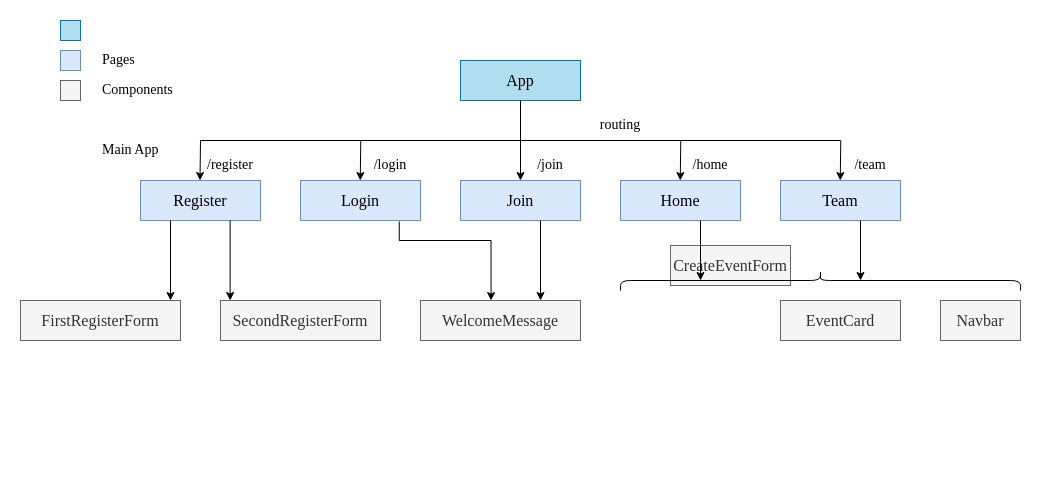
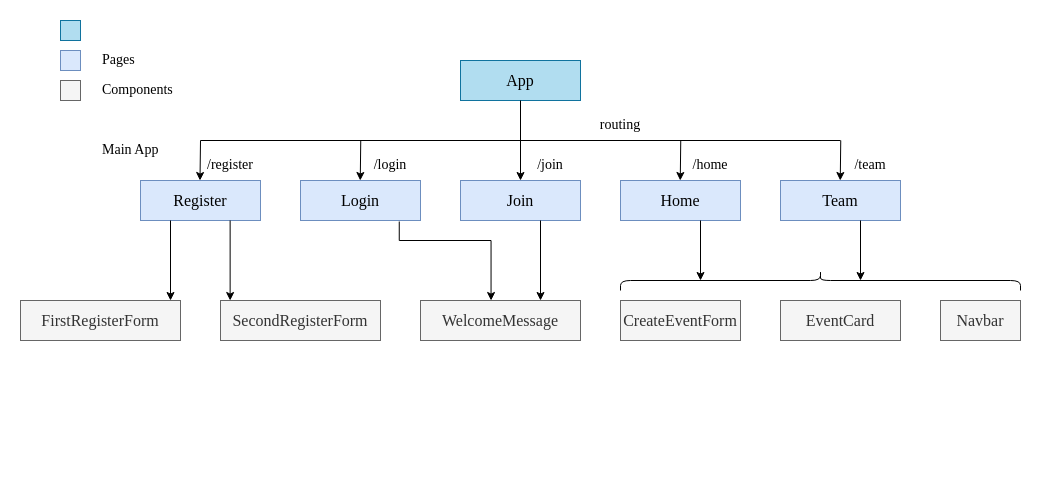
(731, 266) -> (681, 321)
